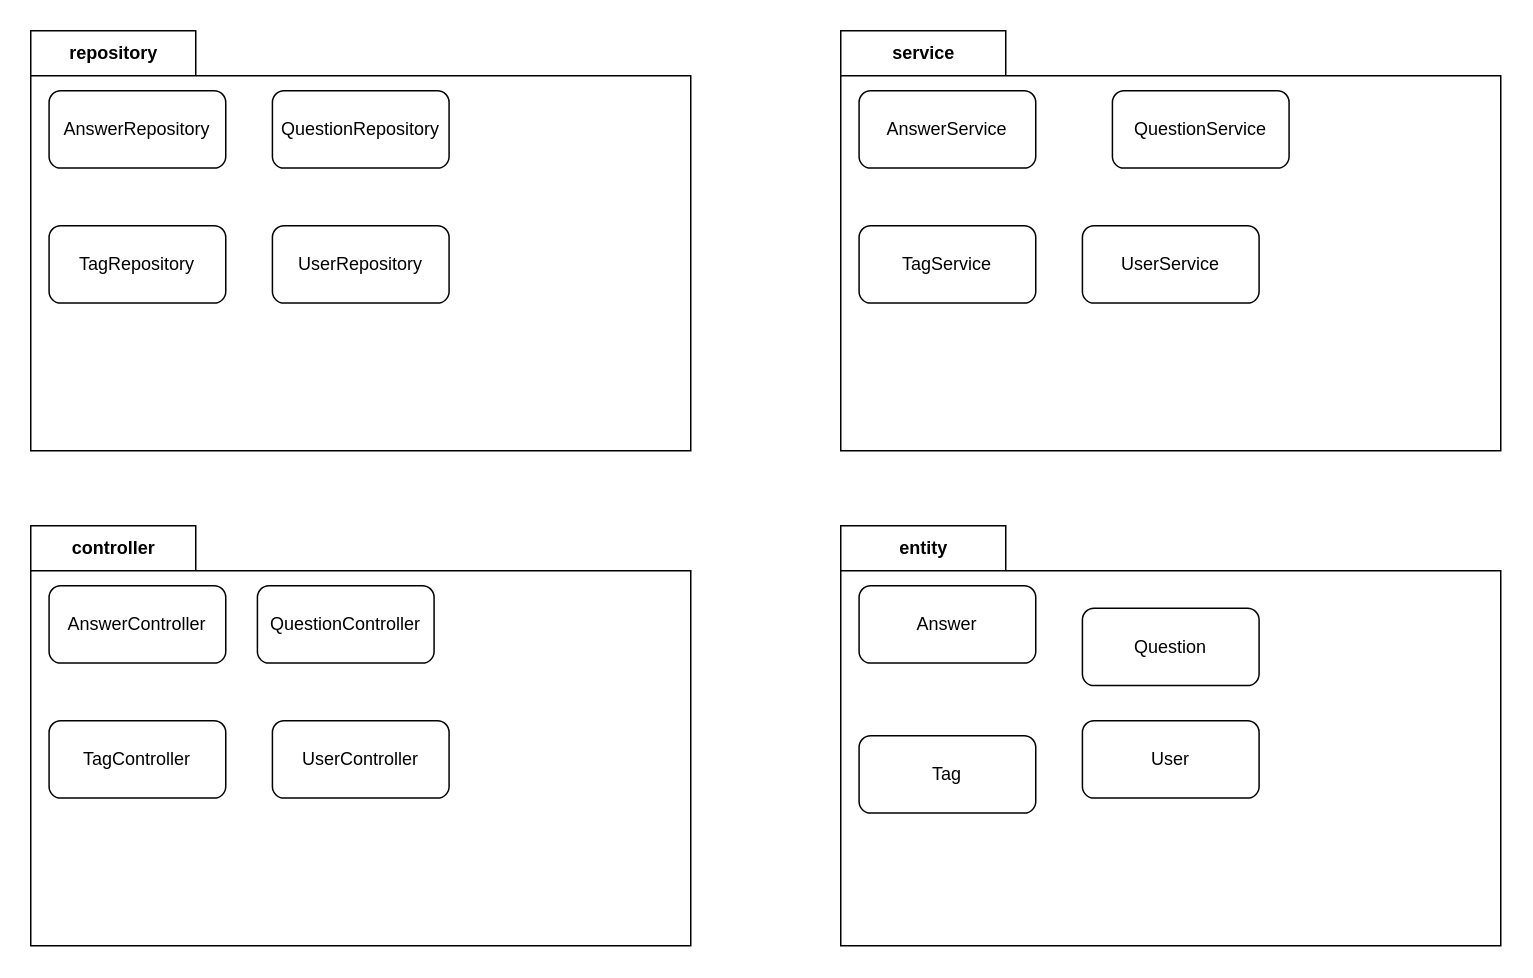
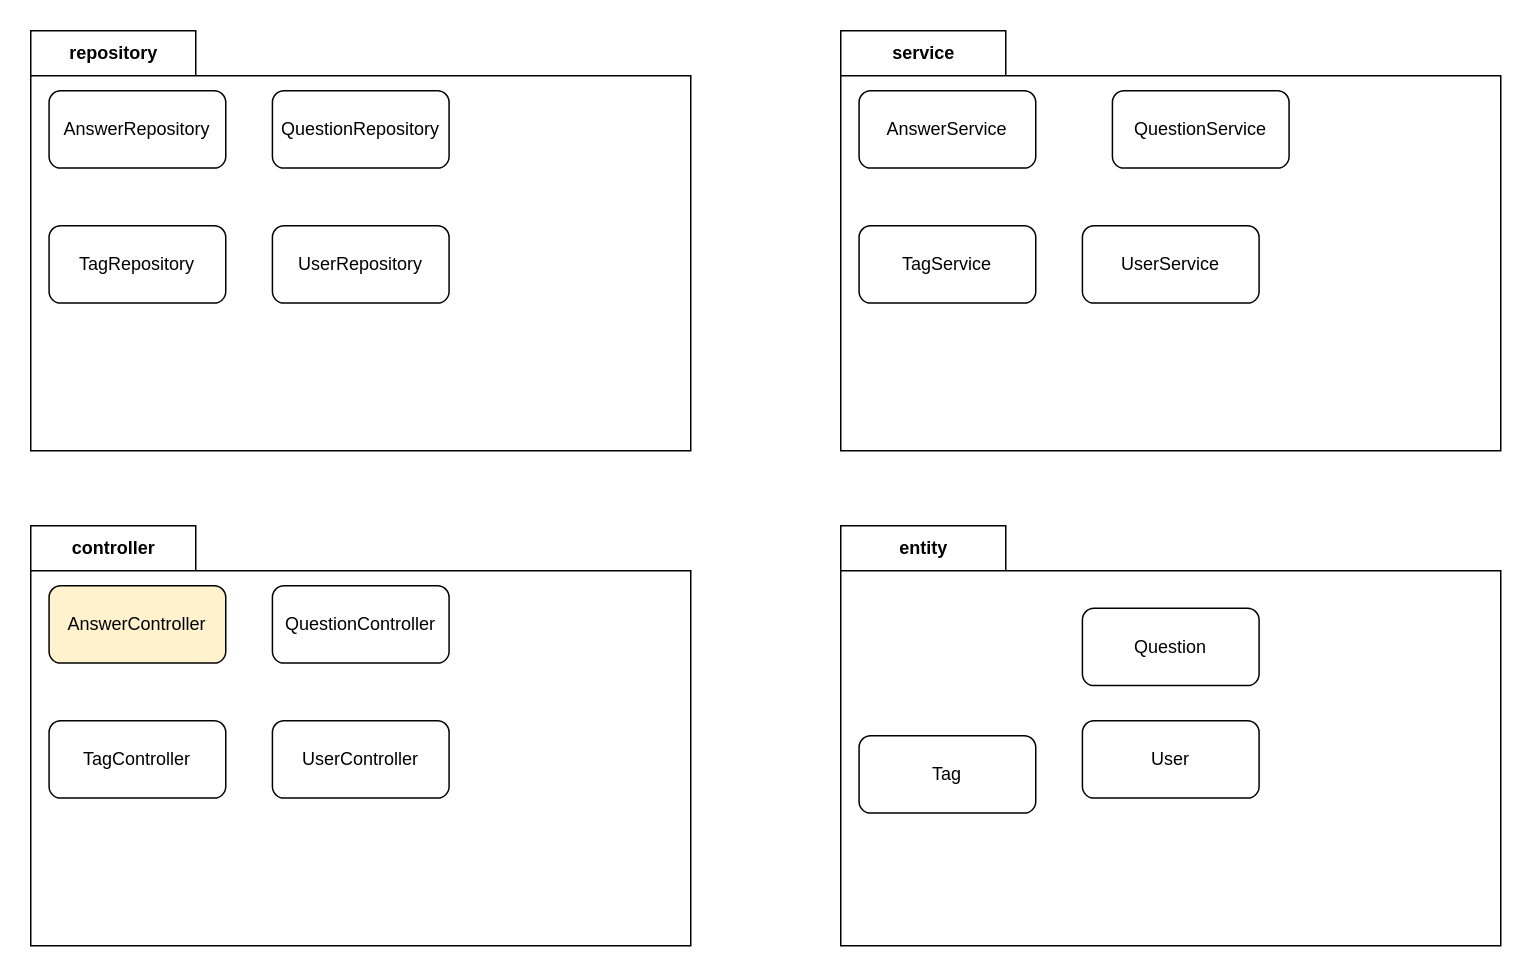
(137, 624) -> (137, 624)
(346, 624) -> (361, 624)
(947, 624) -> none
